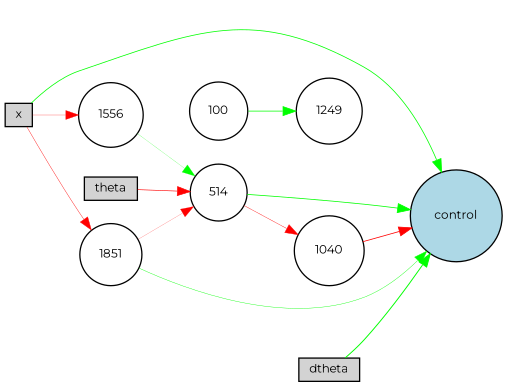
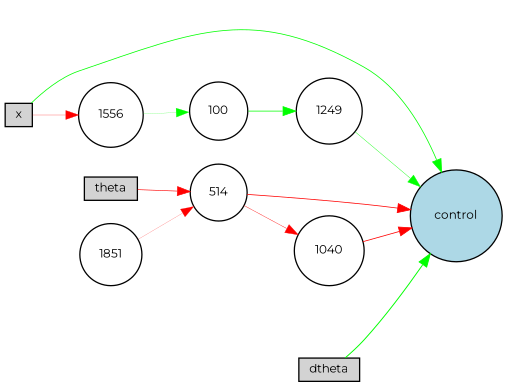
(161, 151) -> (160, 113)
(55, 174) -> none
(323, 200) -> (323, 200)
(282, 307) -> (383, 155)
